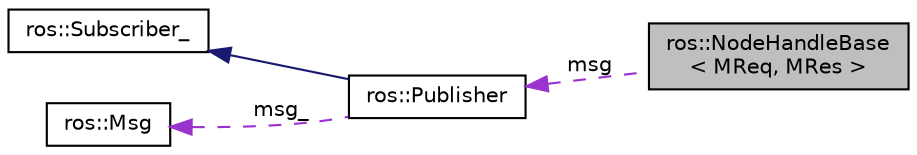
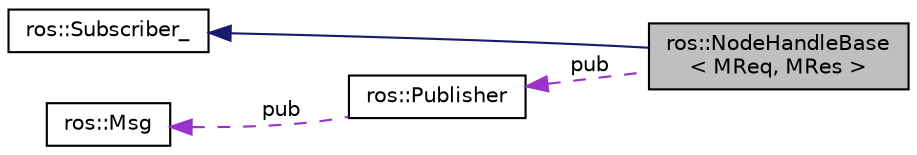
(587, 66) -> (587, 66)
(290, 67) -> (440, 39)
(279, 111) -> (279, 111)
